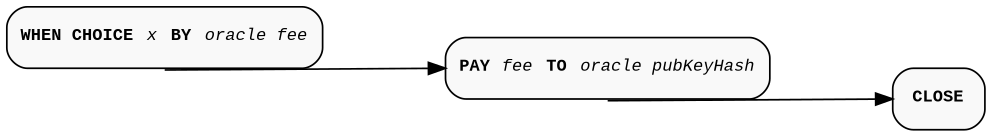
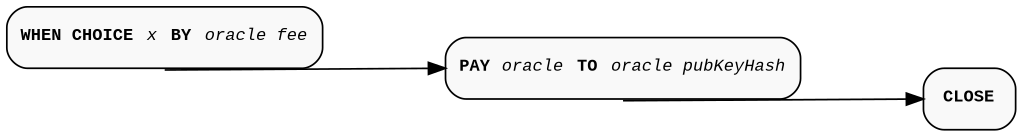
(518, 66) -> (533, 66)
